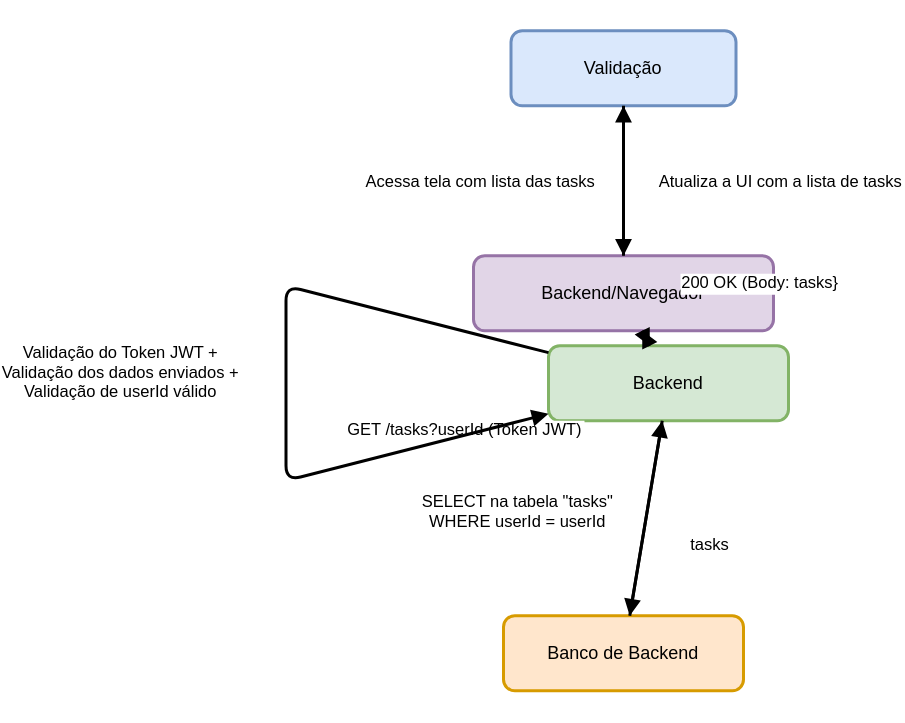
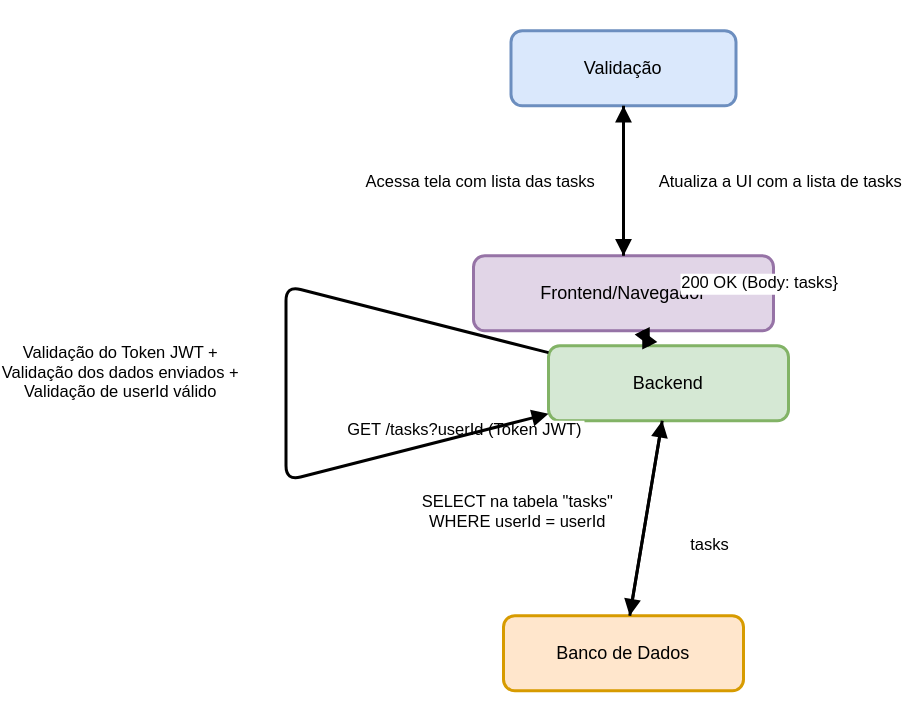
(623, 293) -> (623, 293)
(623, 653) -> (623, 653)
